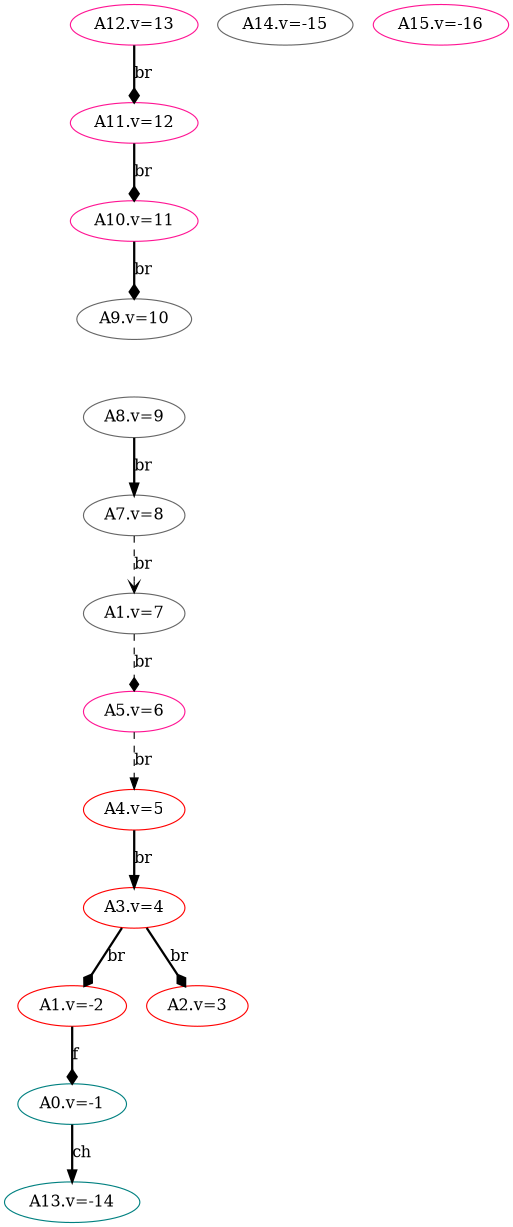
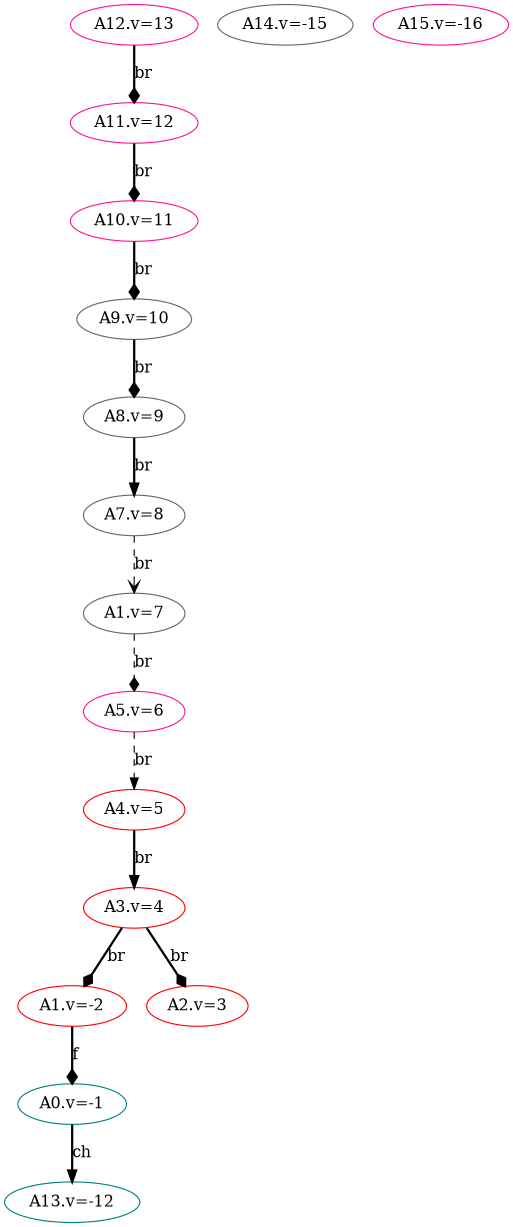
none -> (134, 361)
(72, 1202) -> (72, 1202)
